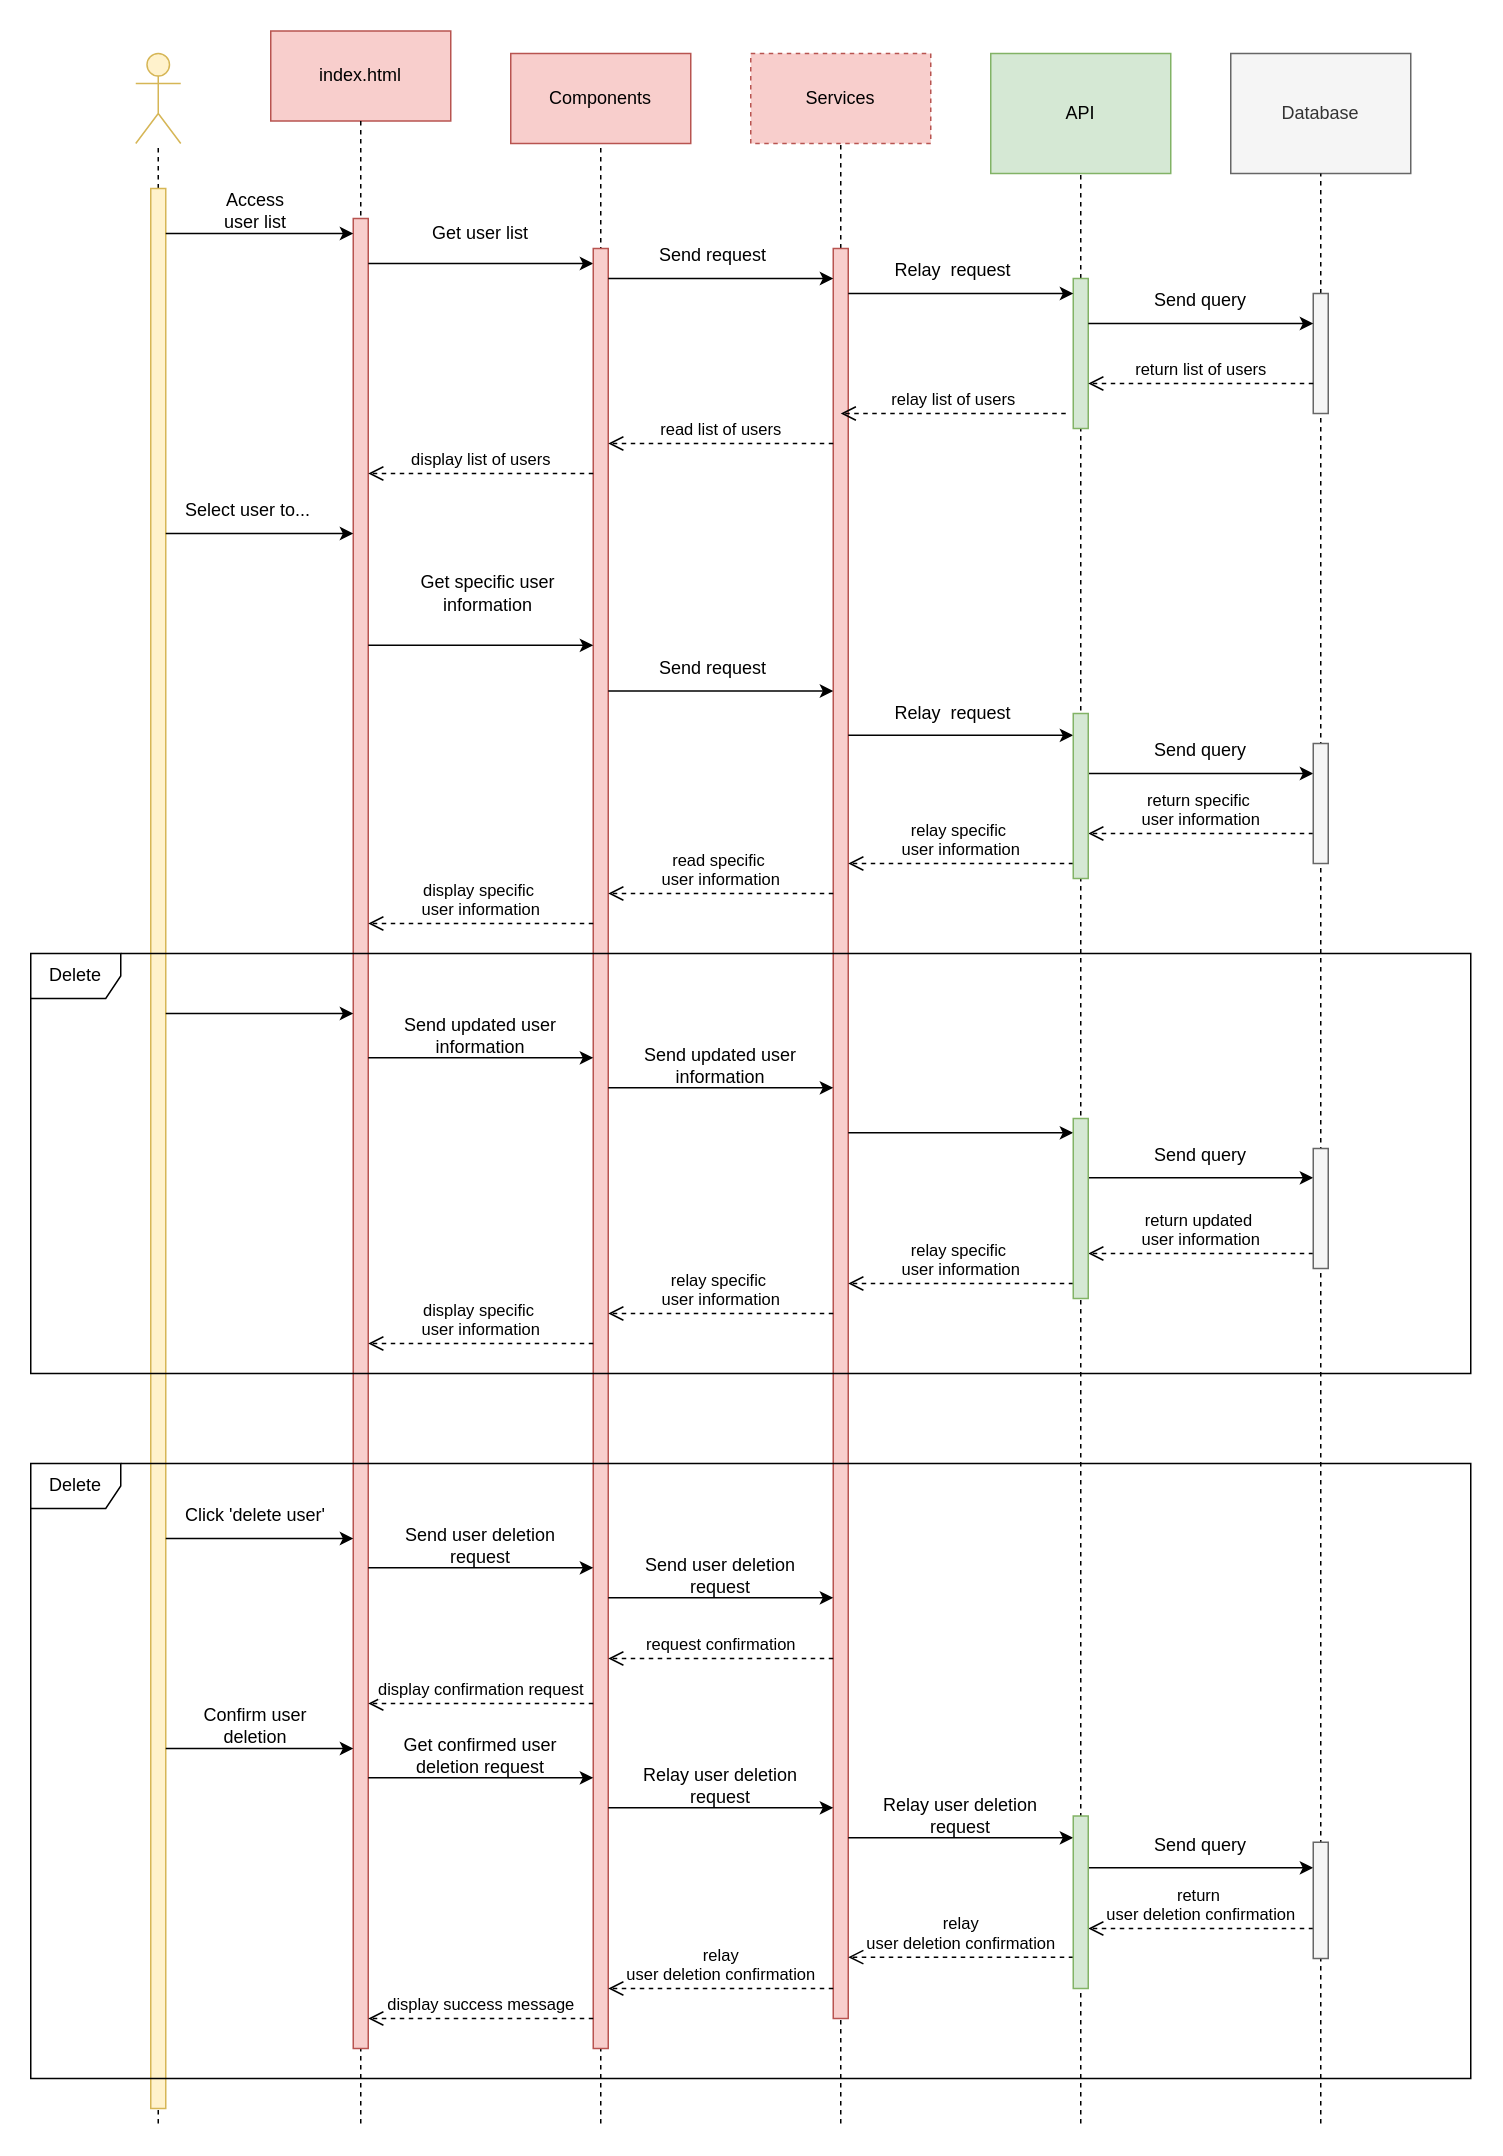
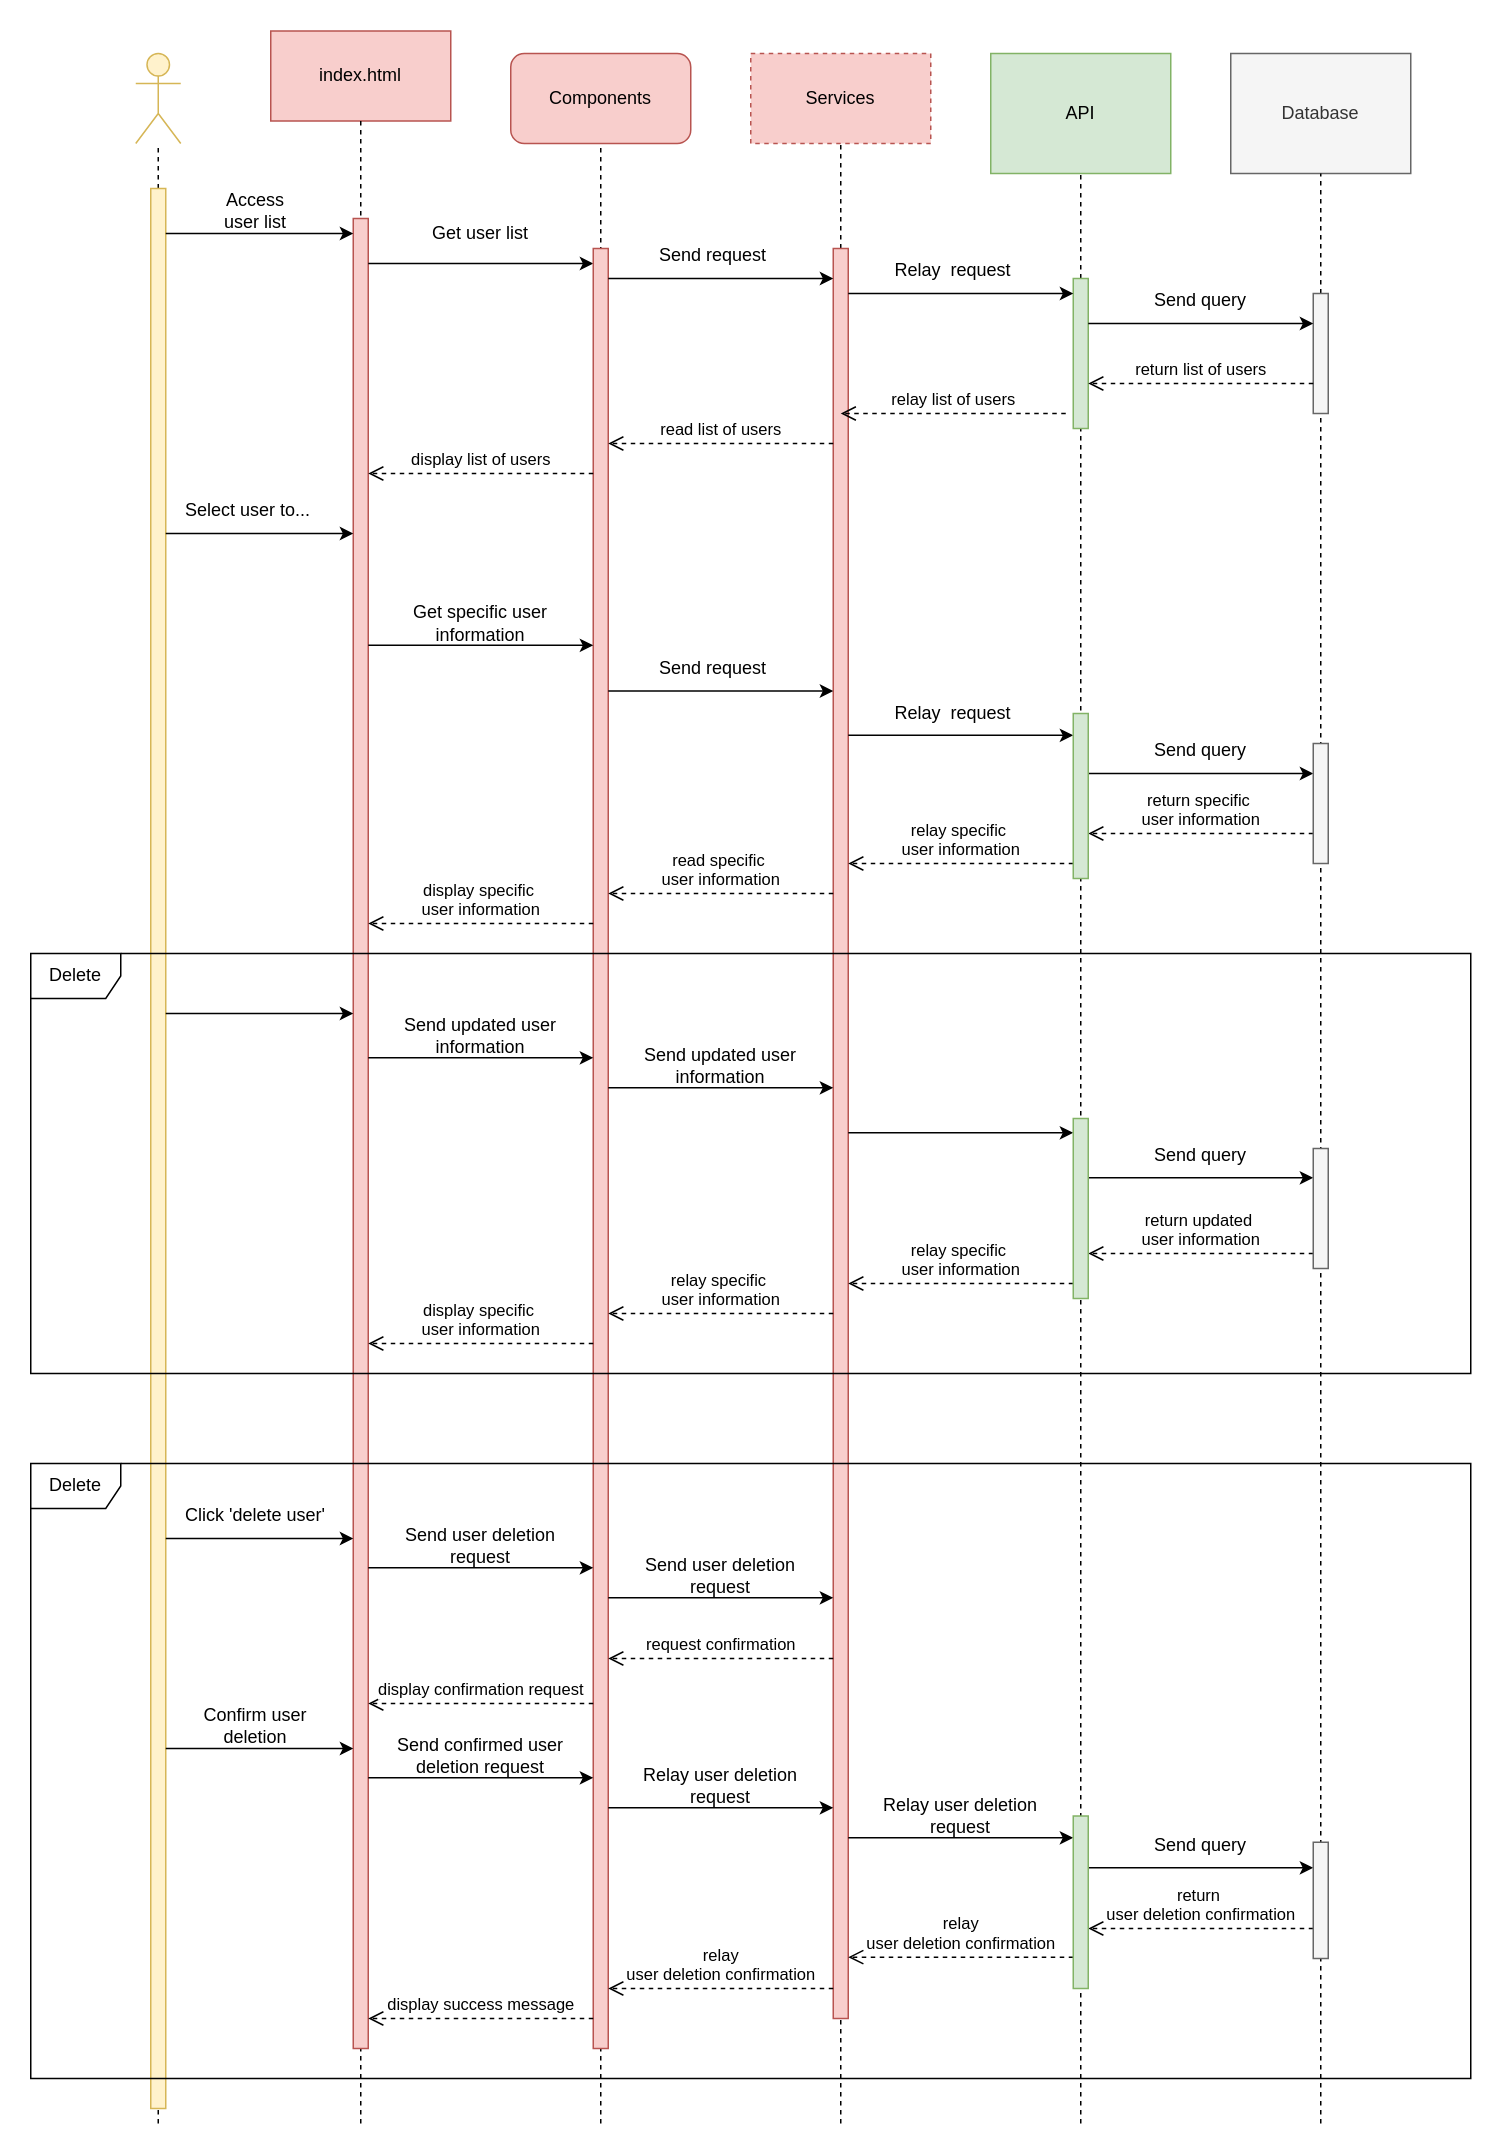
(601, 98) -> (601, 98)
(488, 593) -> (481, 623)
(481, 1756) -> (481, 1756)
